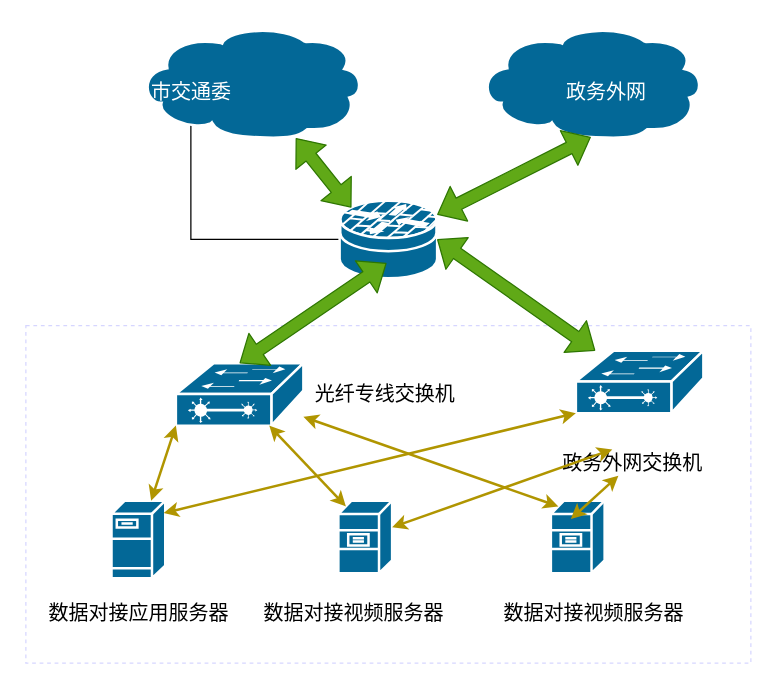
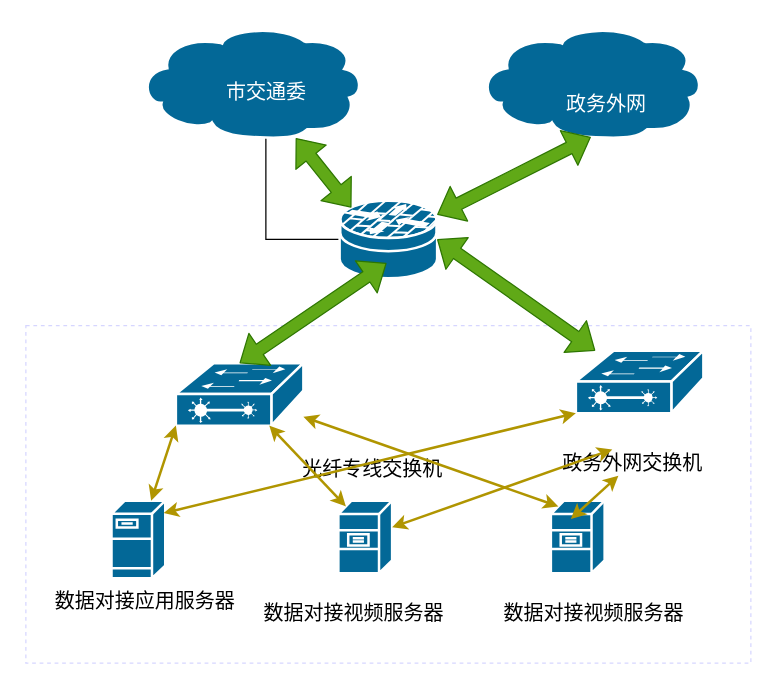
(191, 92) -> (266, 92)
(606, 92) -> (606, 104)
(384, 394) -> (372, 469)
(138, 613) -> (144, 601)
